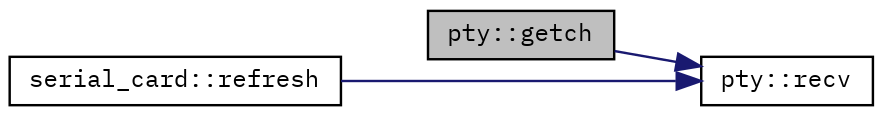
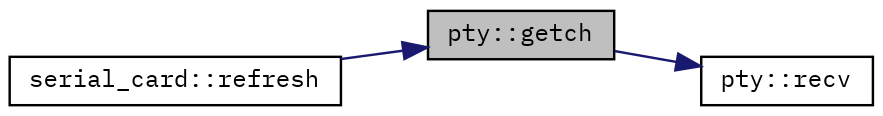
(508, 81) -> (372, 55)
